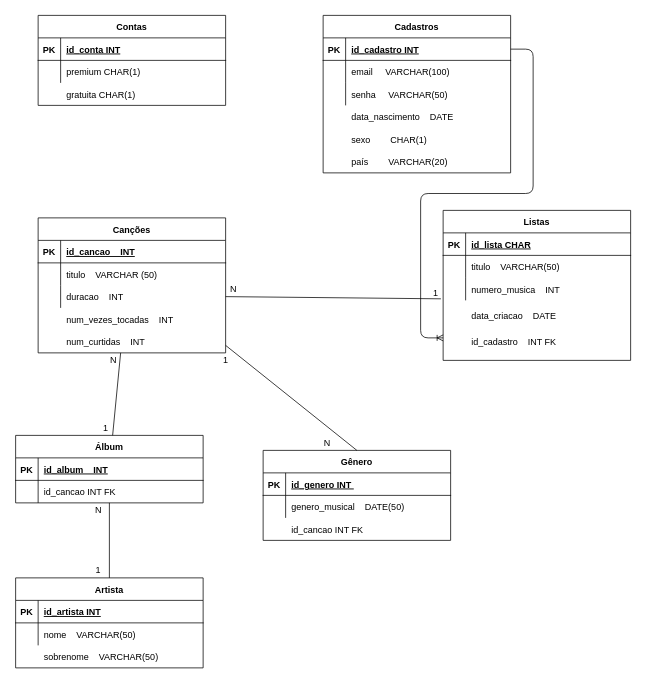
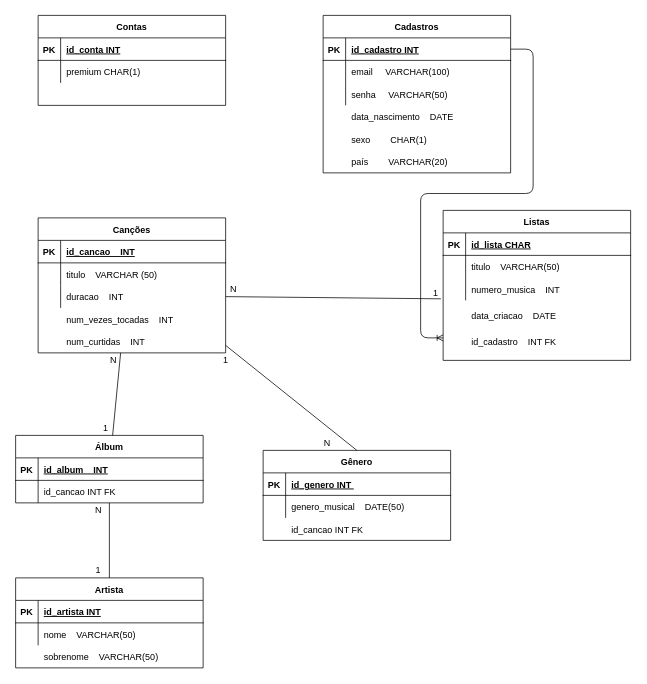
(143, 94) -> none
